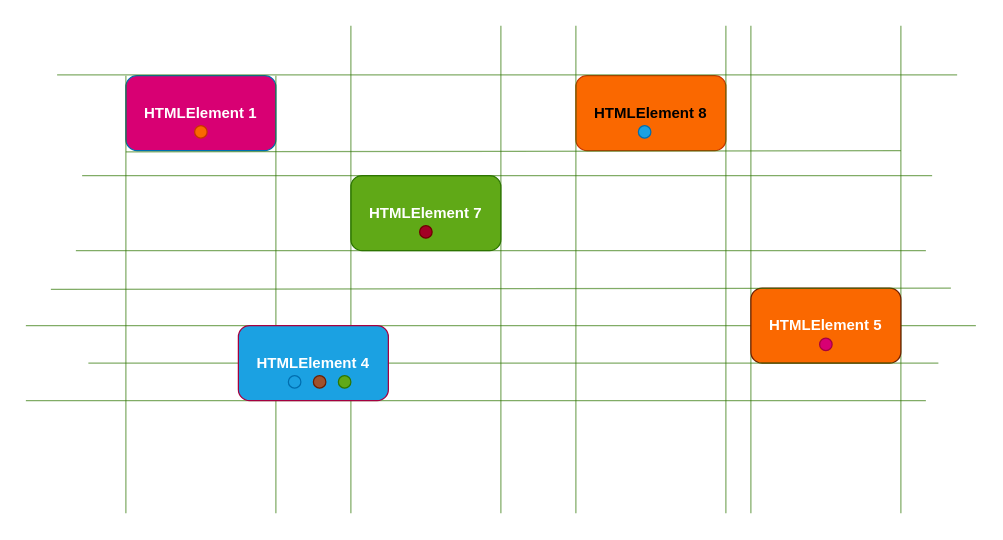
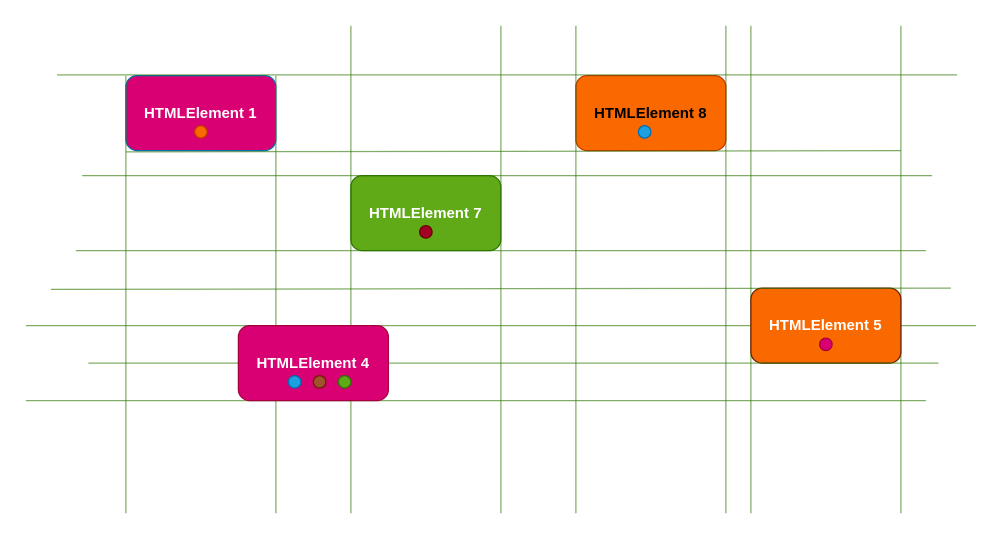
(313, 363) -> (313, 363)
